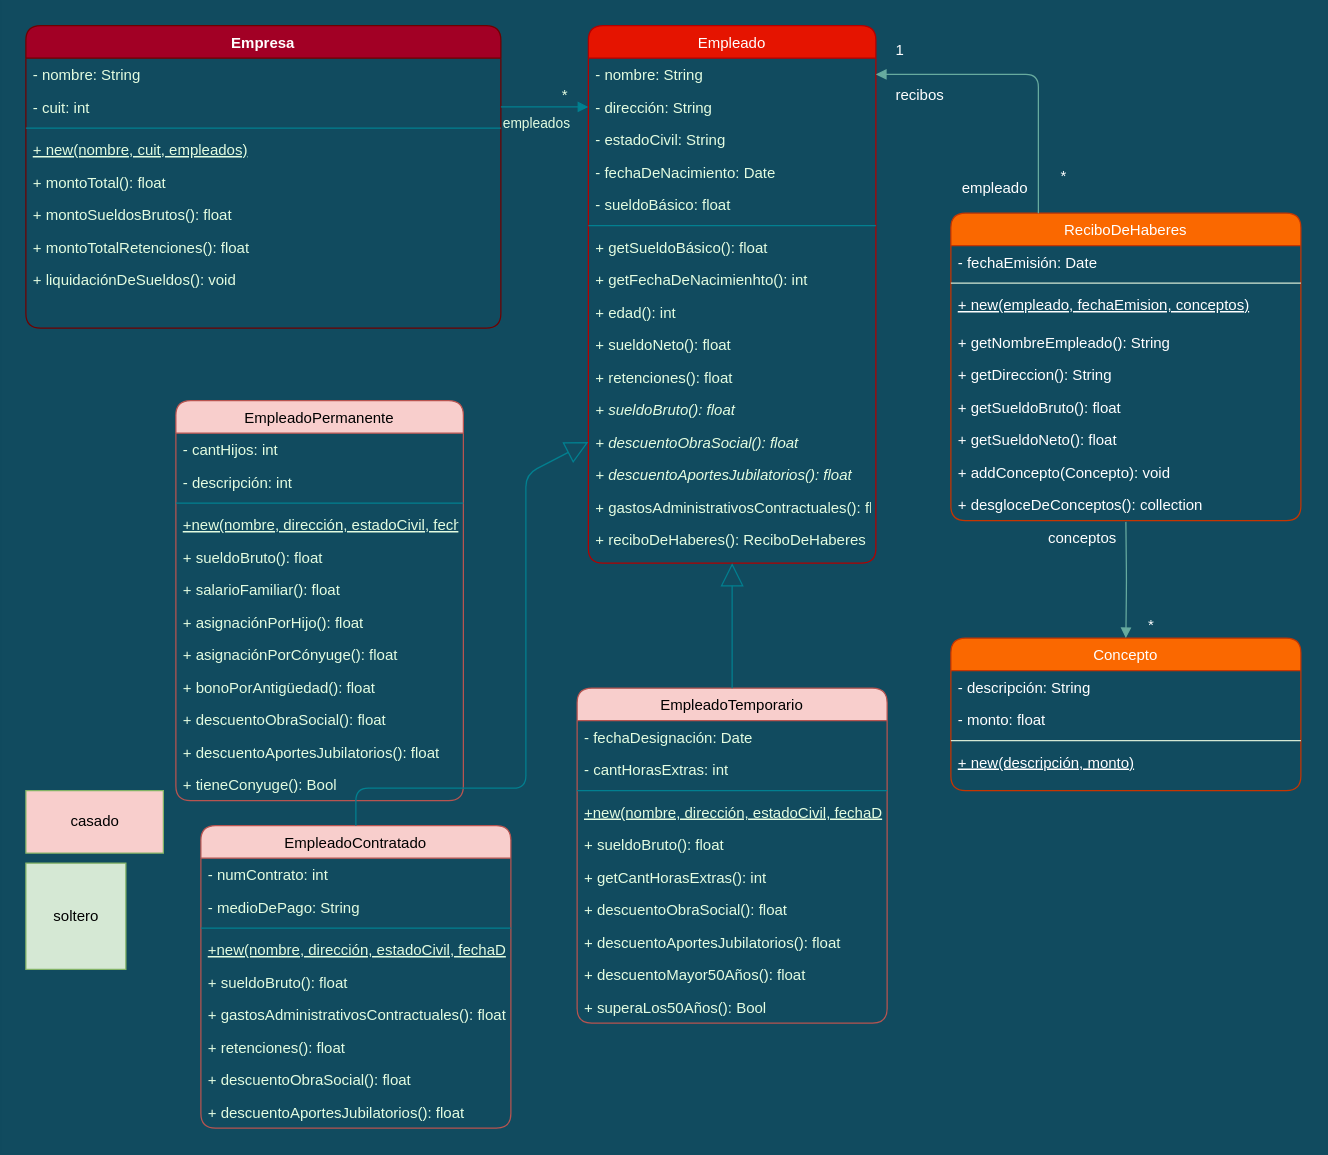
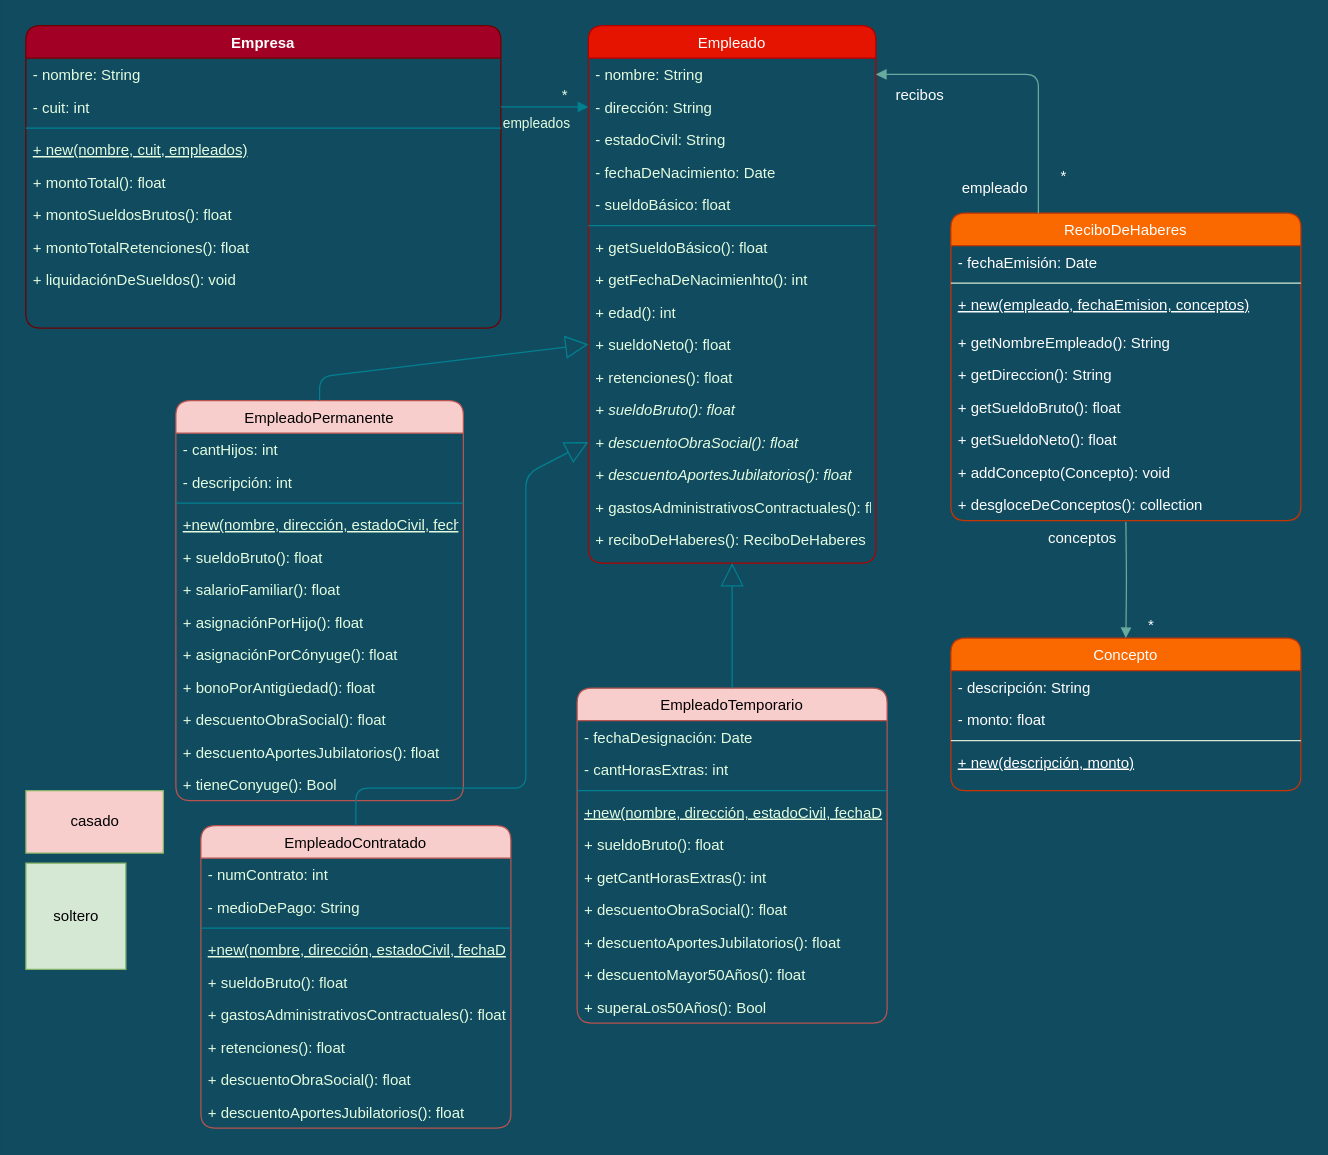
(899, 51) -> none
none -> (319, 400)
